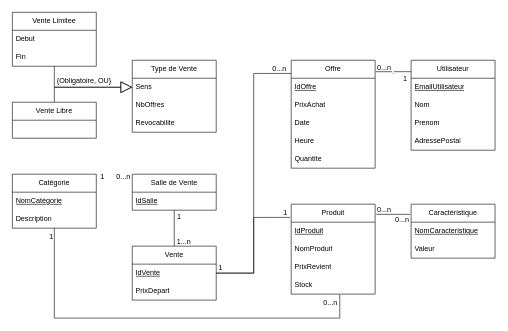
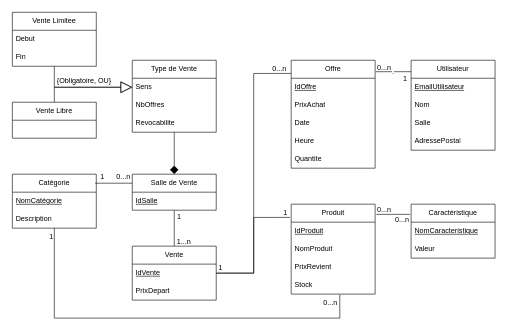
(427, 123) -> (423, 123)
none -> (174, 164)
none -> (114, 183)
